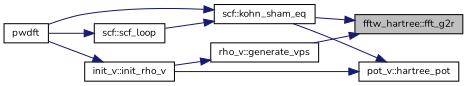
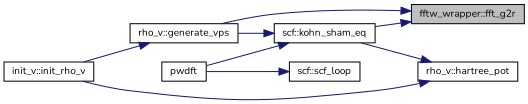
(409, 24) -> (468, 14)
(185, 25) -> (251, 33)
(71, 50) -> none
(409, 72) -> (468, 72)
